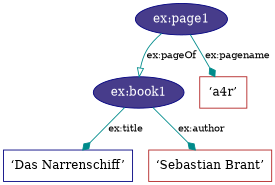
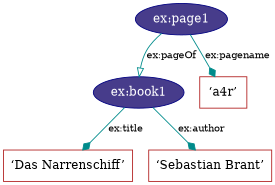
(68, 166) -> (68, 166)
